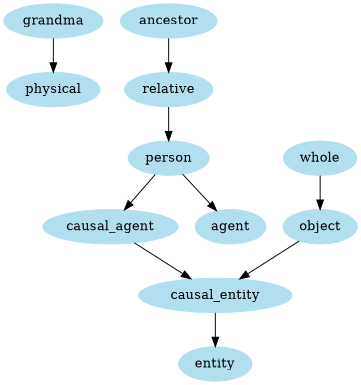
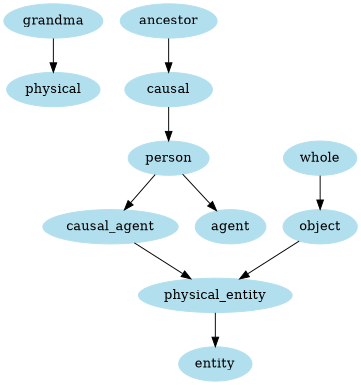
(169, 90) -> (169, 90)
(215, 295) -> (215, 295)
